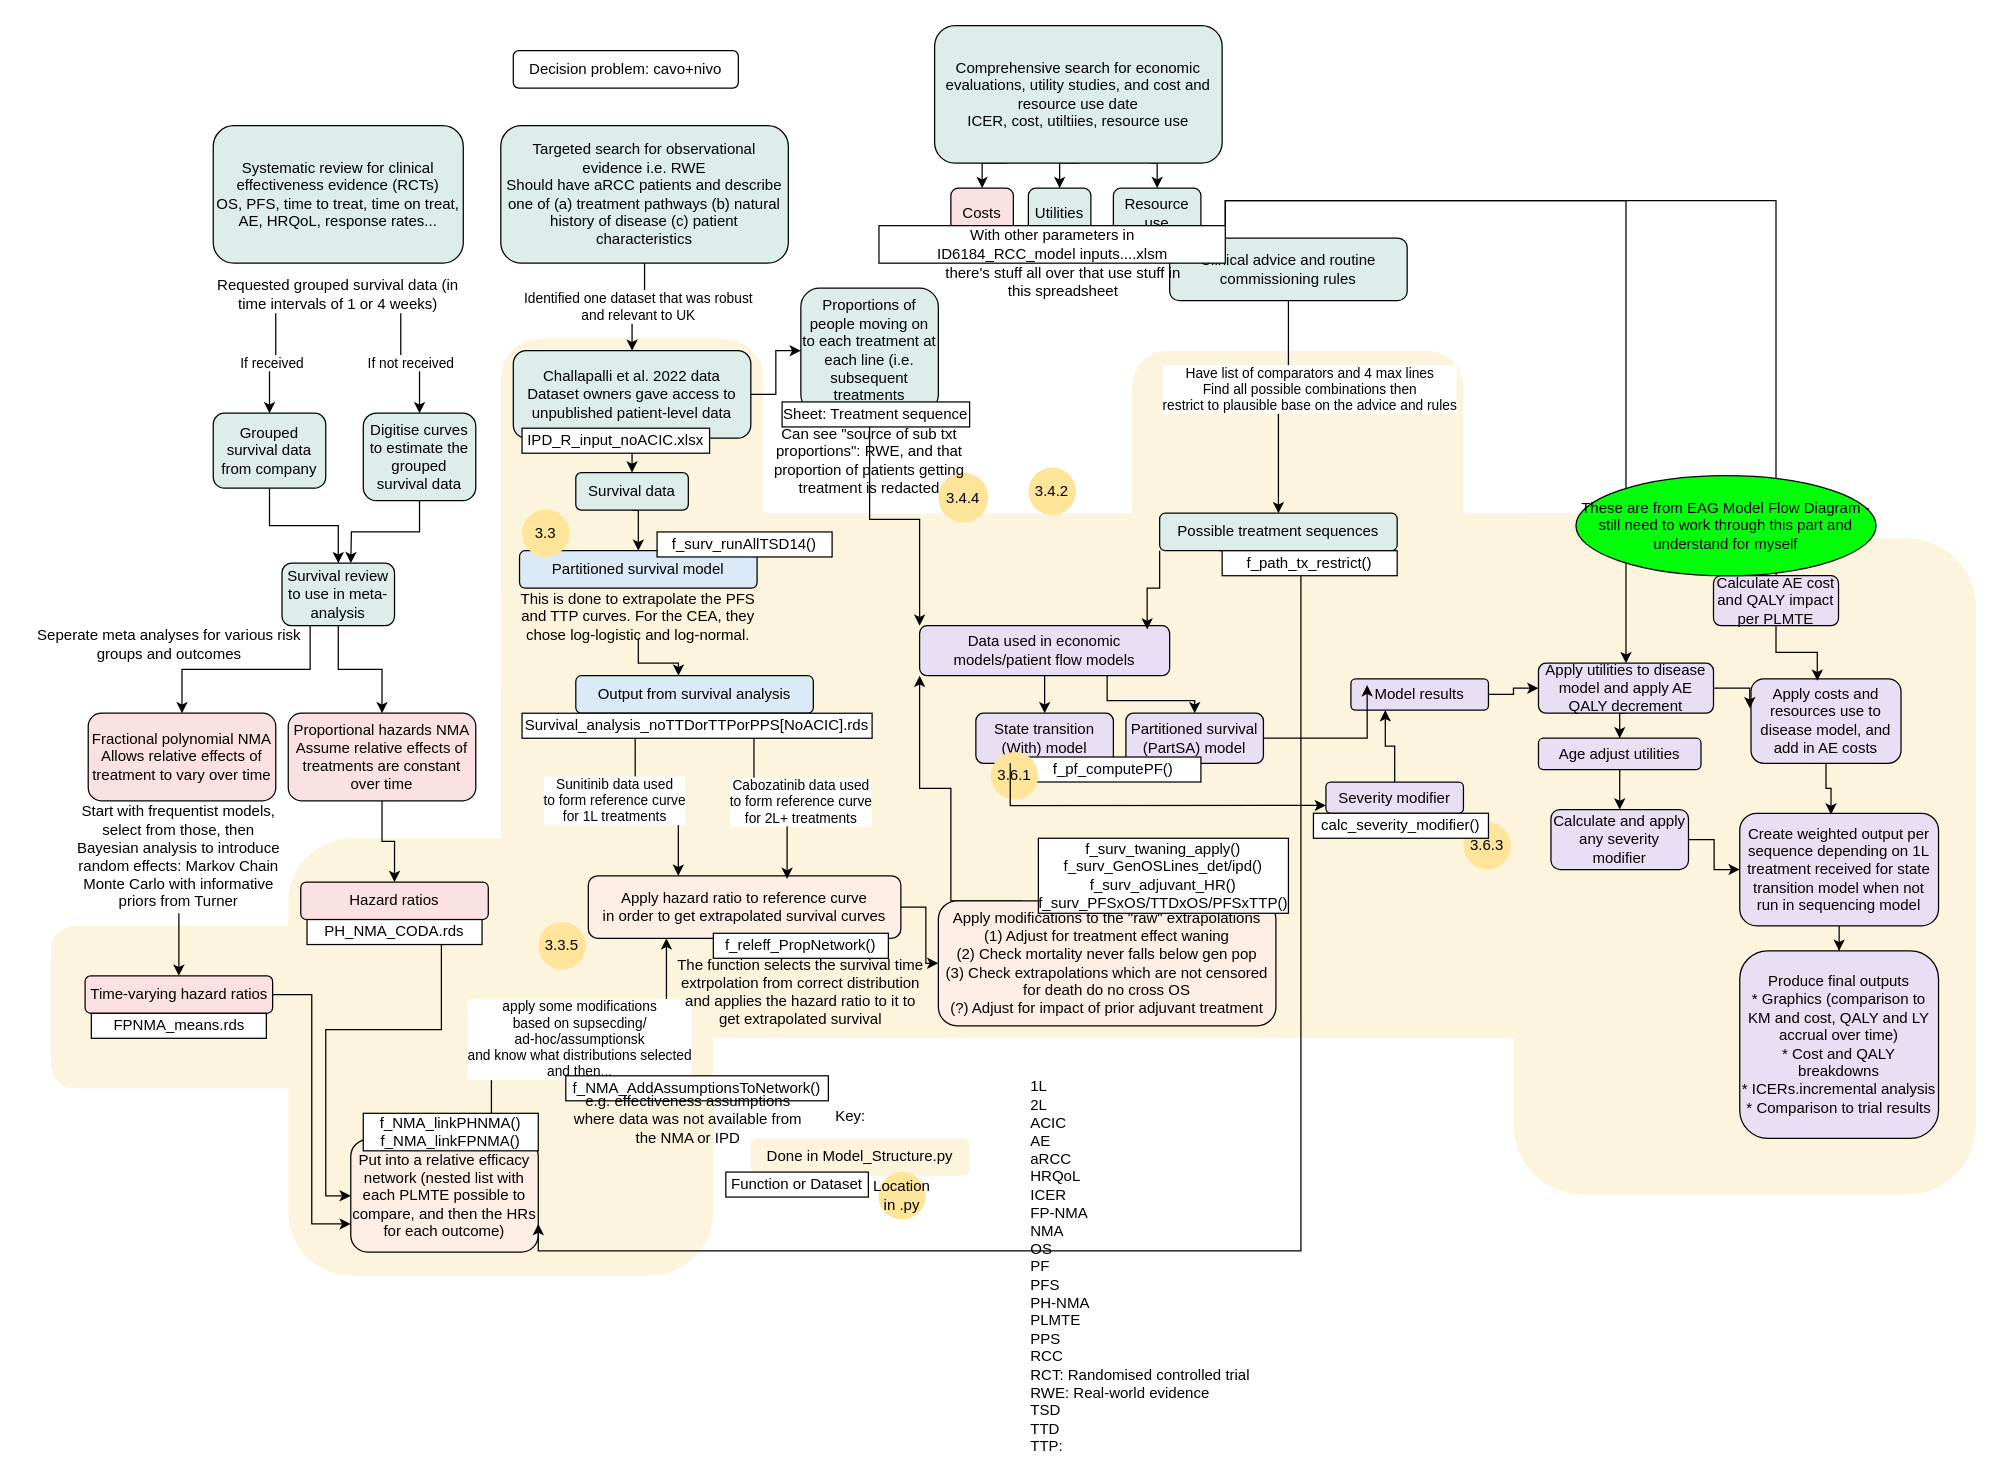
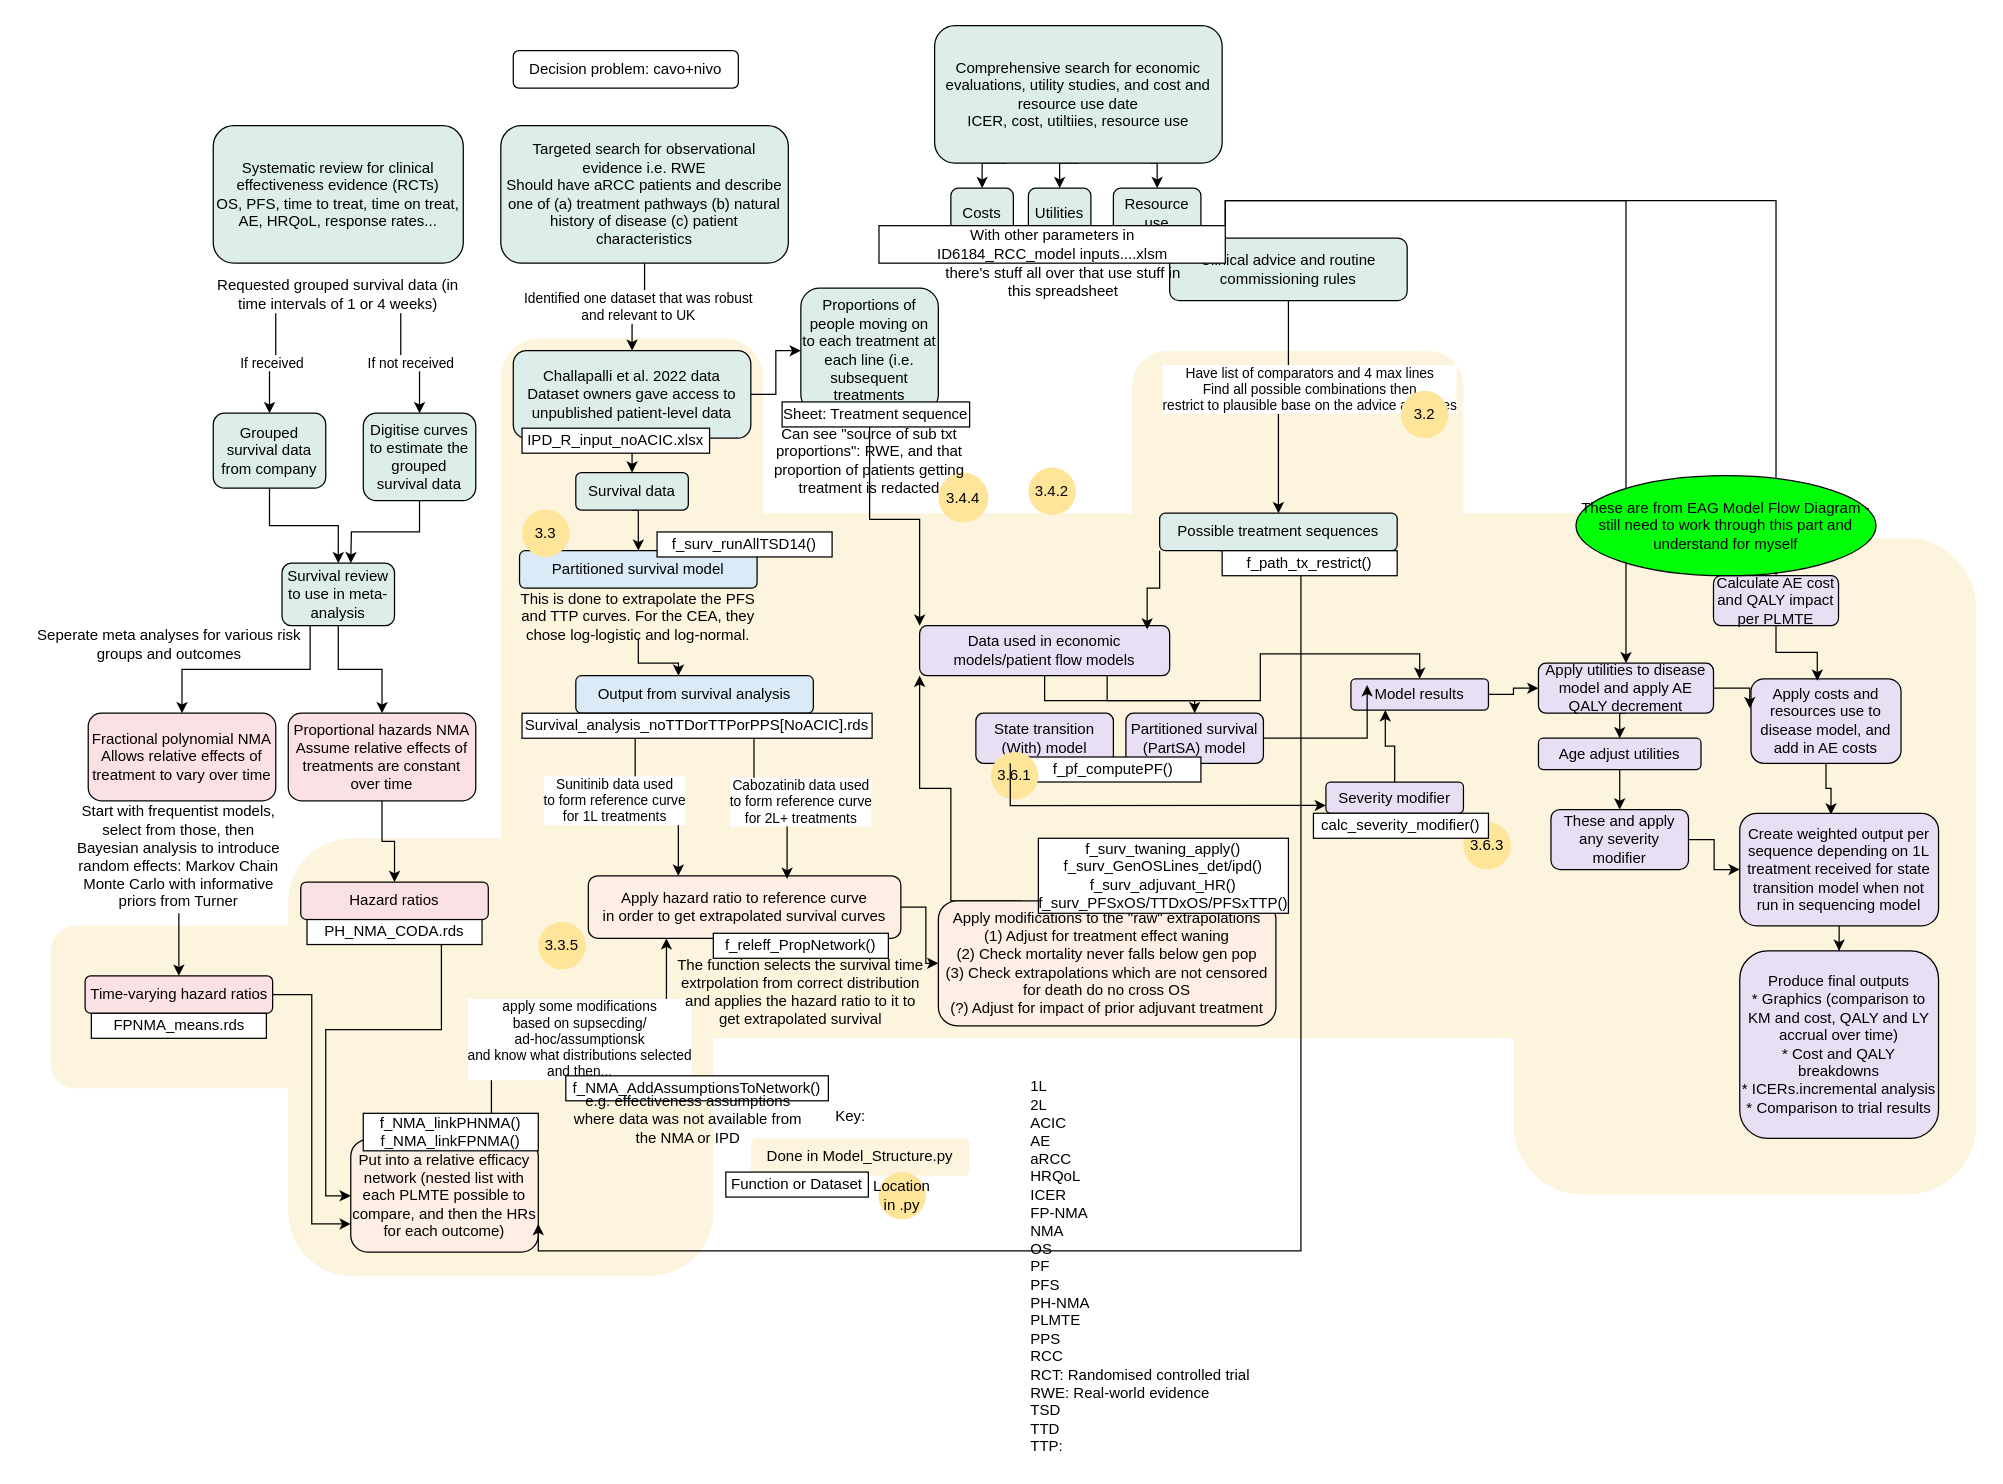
(982, 213) -> (982, 213)
none -> (1424, 414)
(1044, 701) -> (1293, 654)
(1619, 839) -> (1619, 839)
